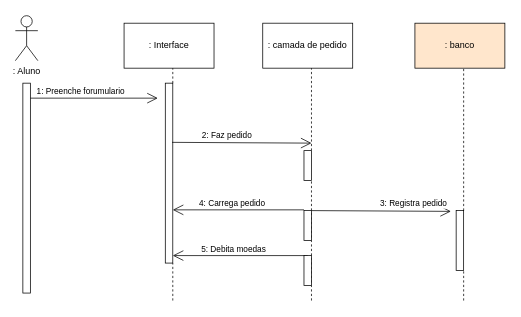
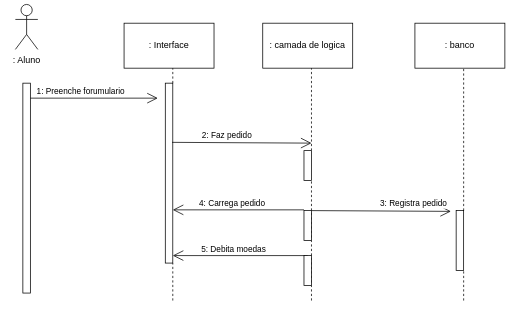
(27, 38) -> (27, 27)
(308, 45) -> (308, 45)
(460, 45) -> (460, 45)
